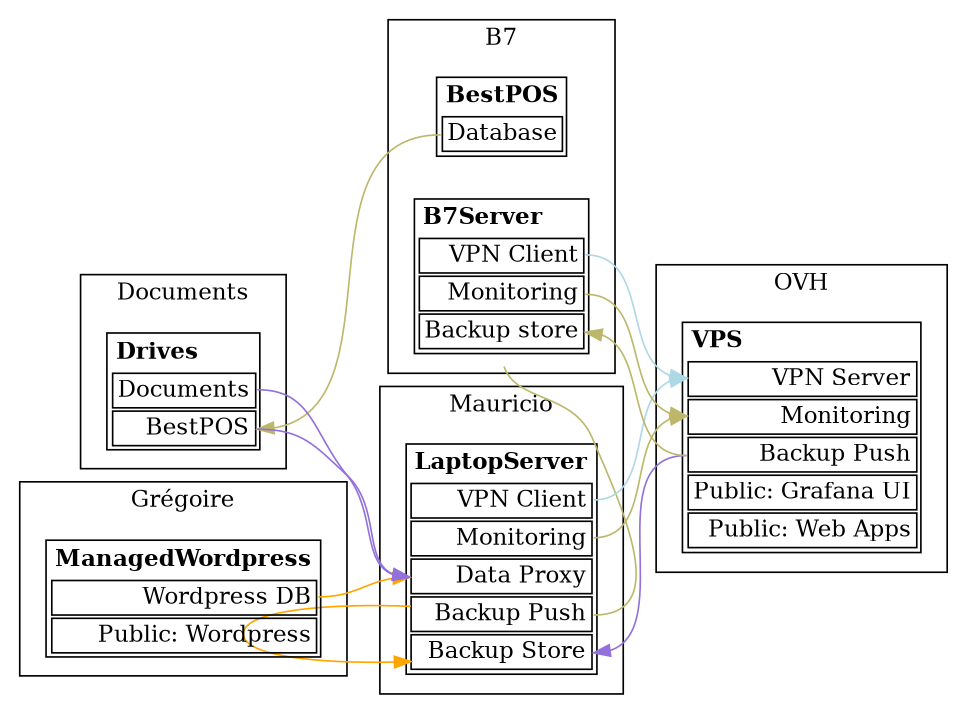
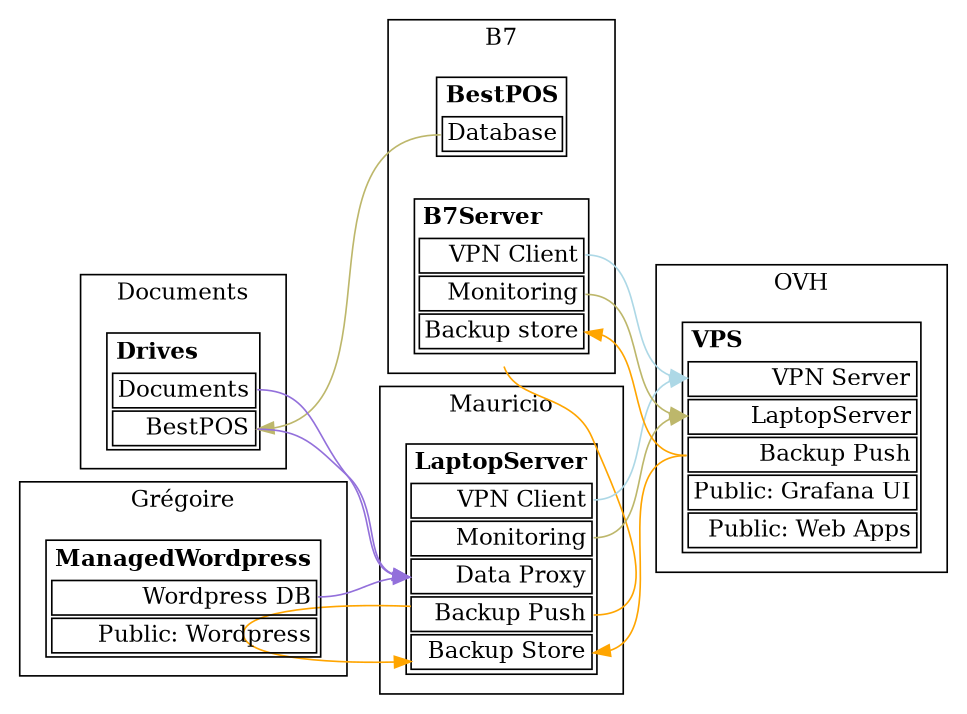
(638, 402) -> (638, 402)
(846, 416) -> (831, 416)
(611, 481) -> (611, 481)
(640, 534) -> (640, 534)
(358, 589) -> (358, 589)
